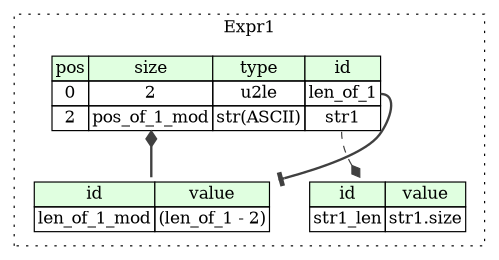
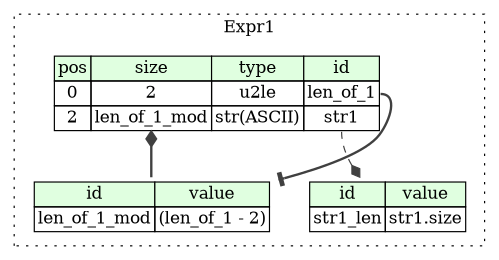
(151, 118) -> (151, 118)
